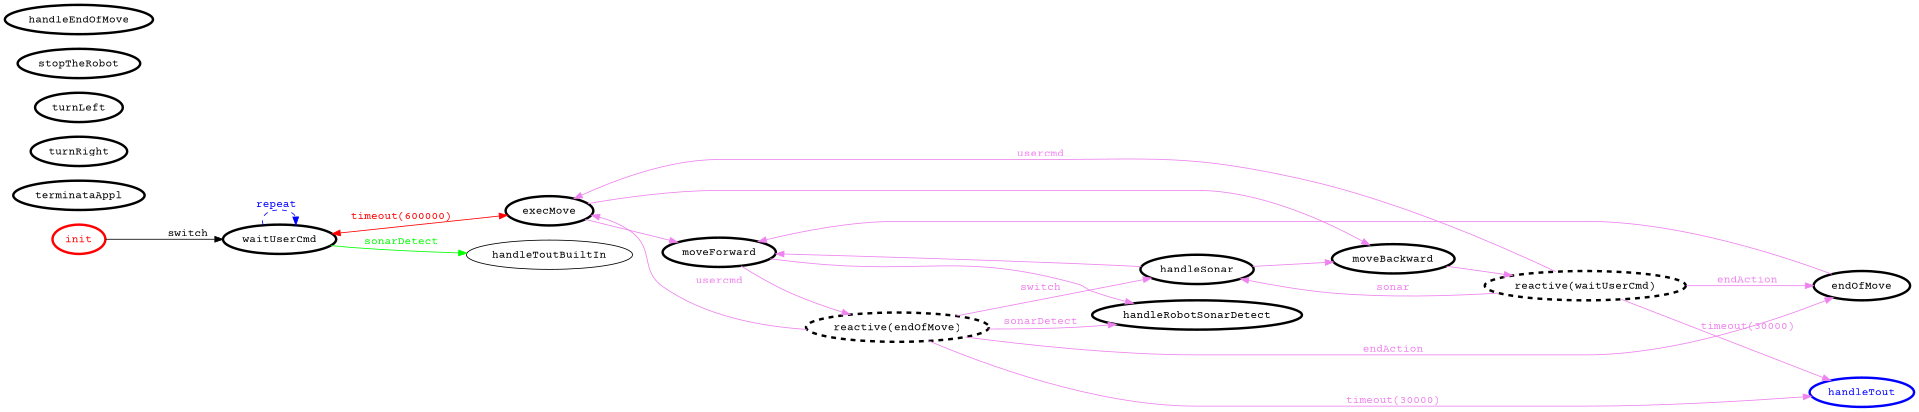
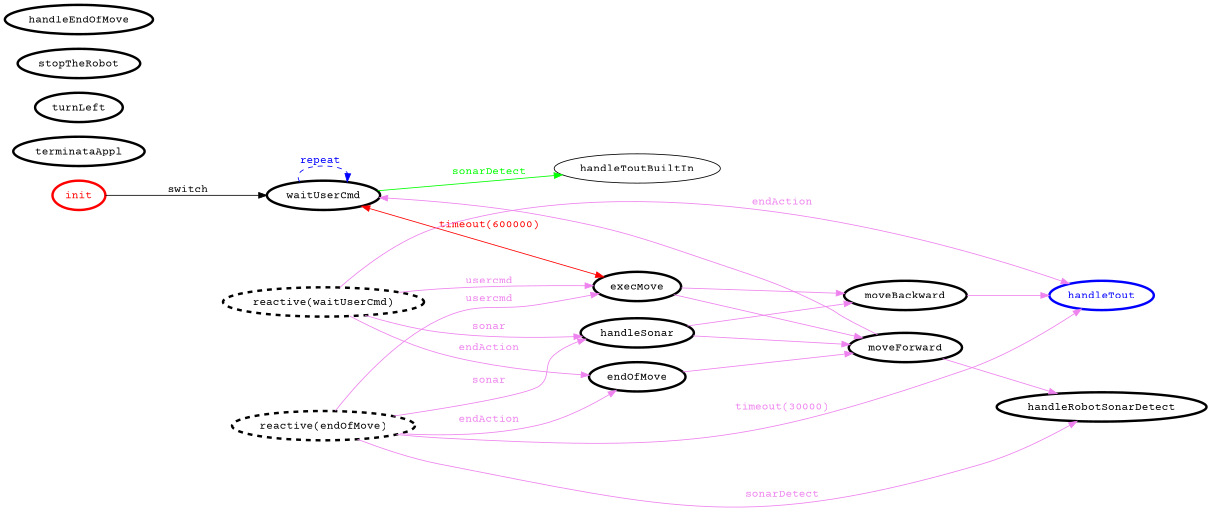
(79, 151) -> none
(1475, 270) -> (1004, 295)
(1041, 287) -> (489, 380)
(790, 293) -> (641, 238)
(1748, 326) -> (782, 201)
